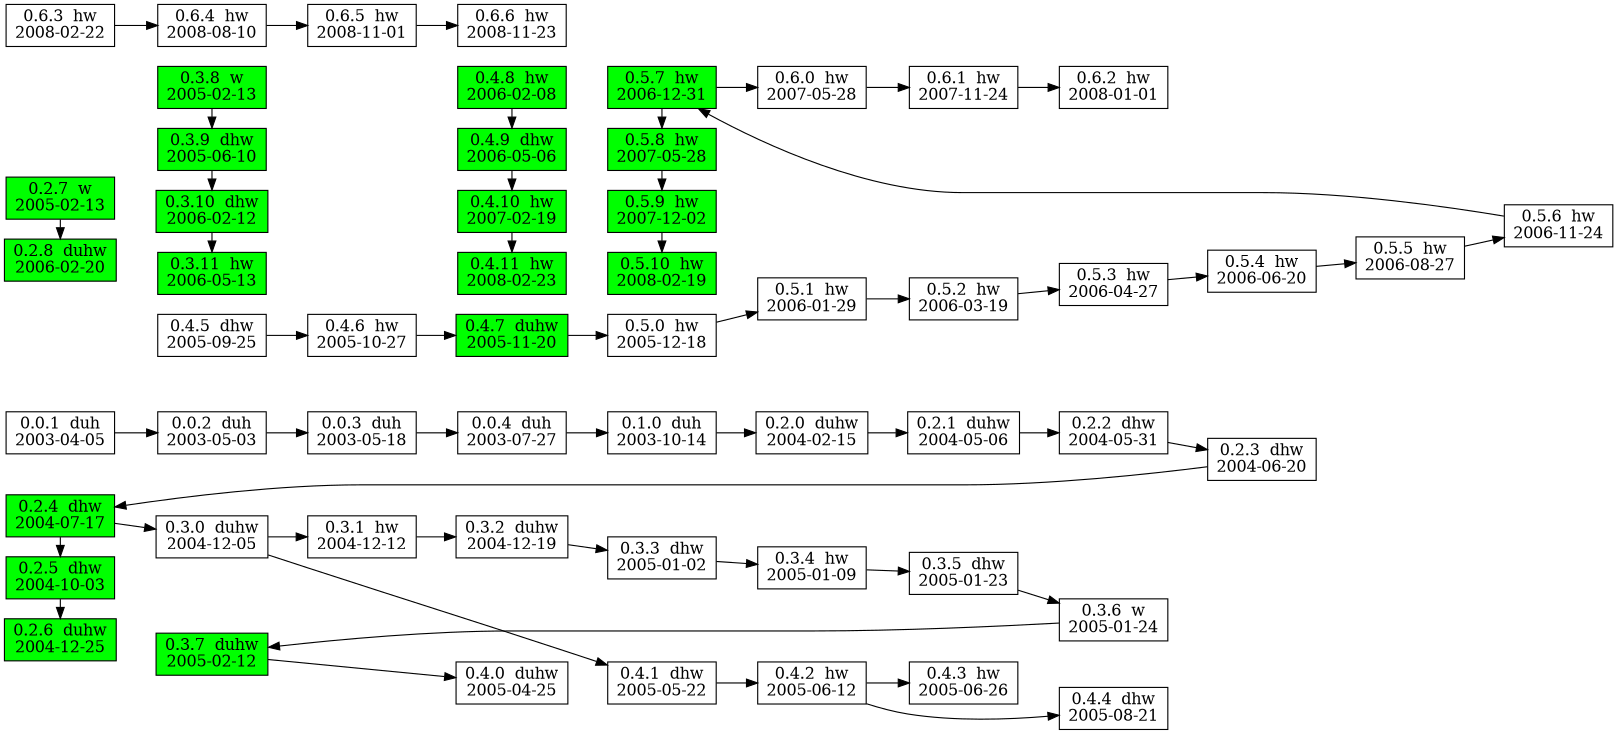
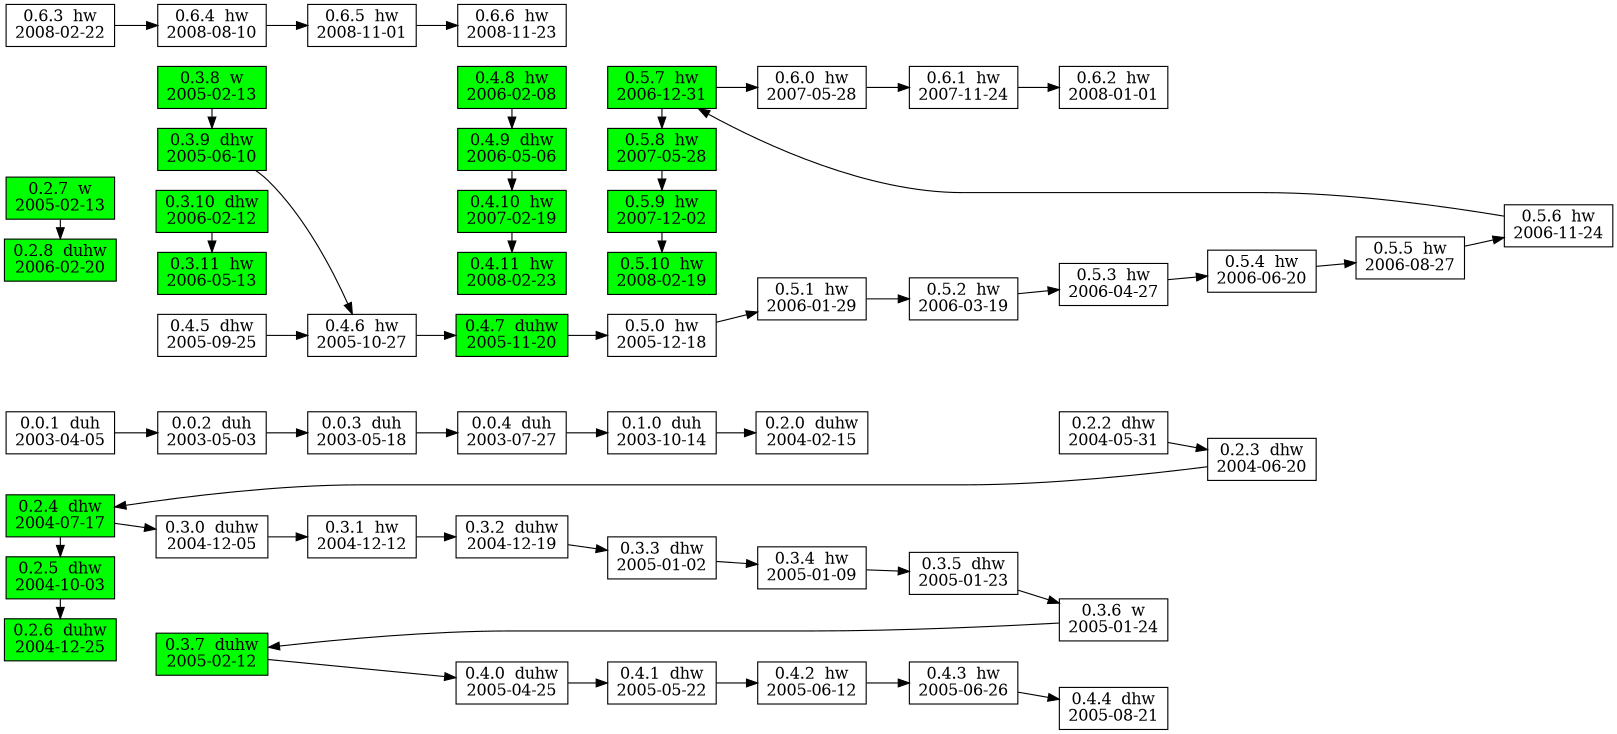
(212, 175) -> (309, 232)
(964, 433) -> none
(432, 608) -> (582, 683)
(956, 719) -> (1033, 695)
